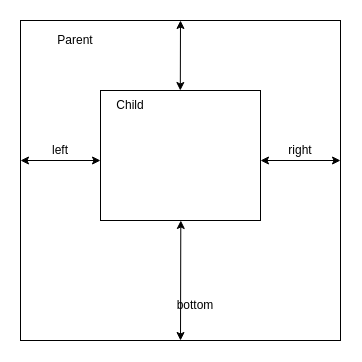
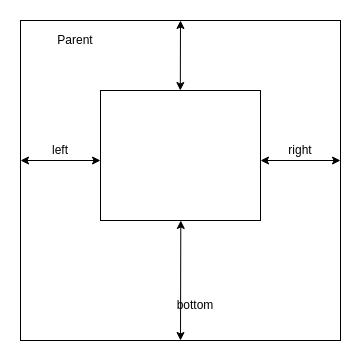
(131, 106) -> none
